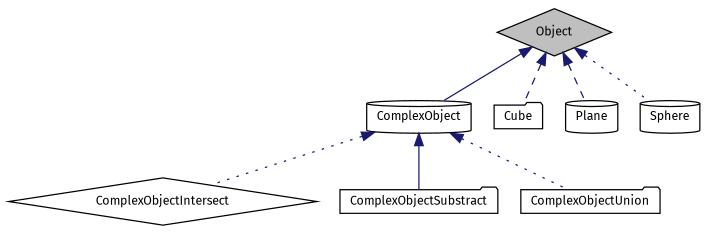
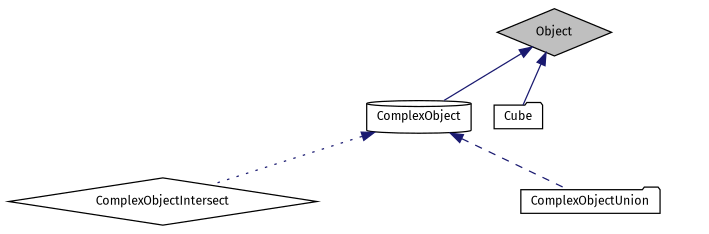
(532, 85) -> (532, 85)
(592, 117) -> none
(670, 117) -> none
(515, 164) -> (515, 164)
(419, 202) -> none
